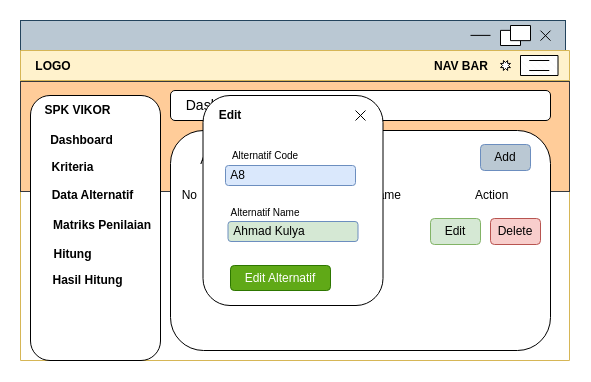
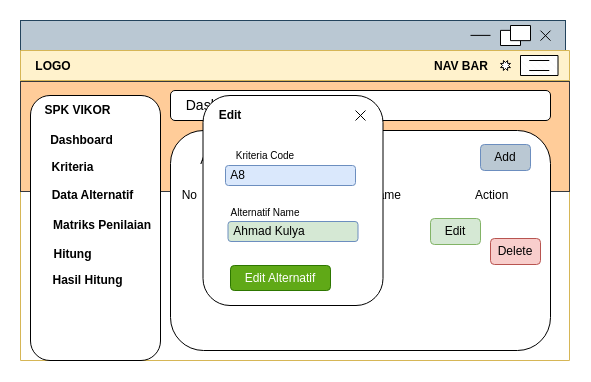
(266, 156) -> (266, 156)
(516, 232) -> (516, 252)
